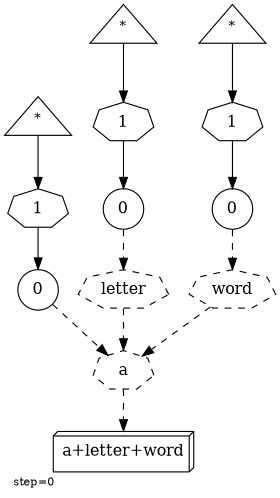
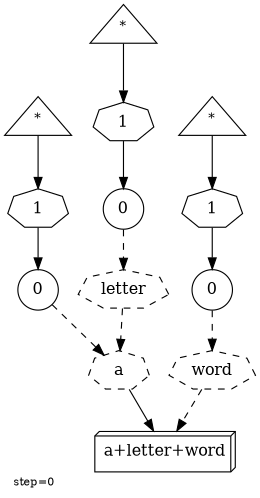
(181, 328) -> (192, 405)
(123, 404) -> (139, 405)
